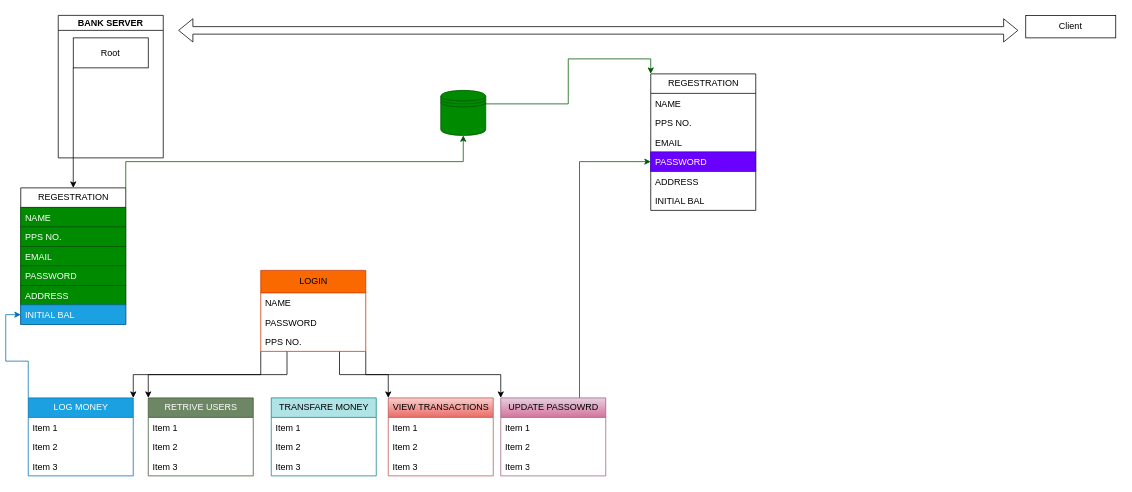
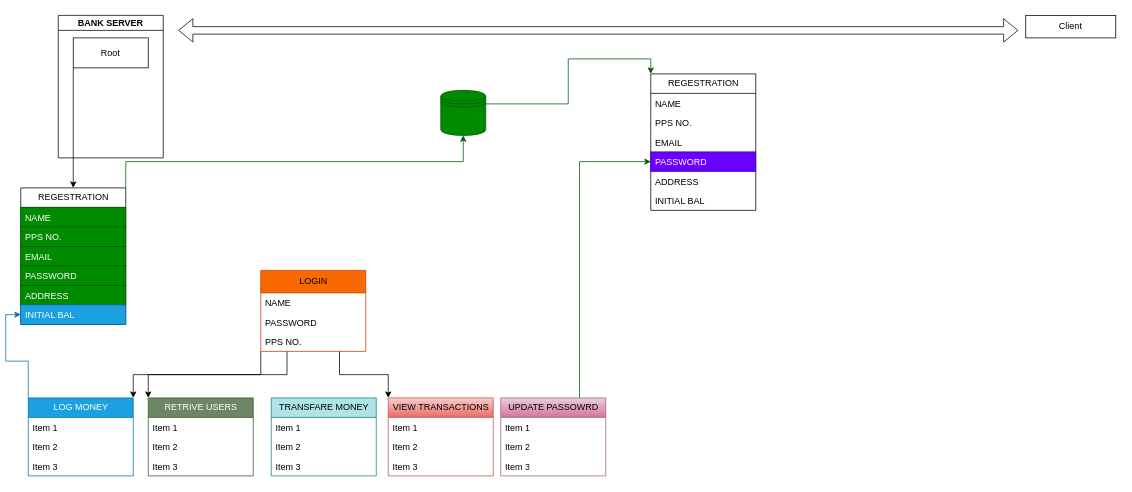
(454, 375) -> none
